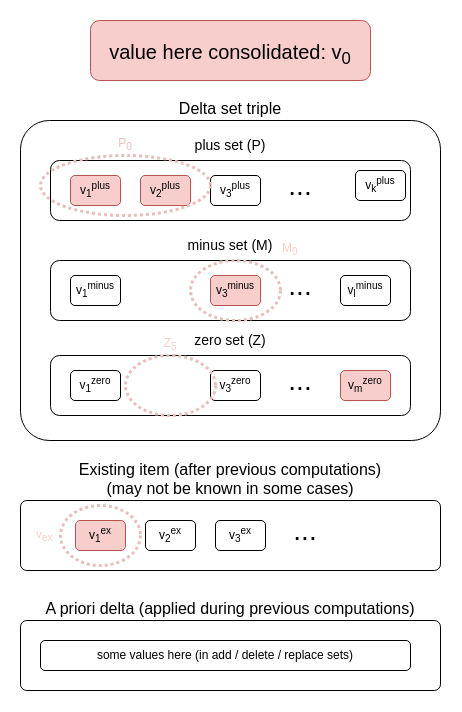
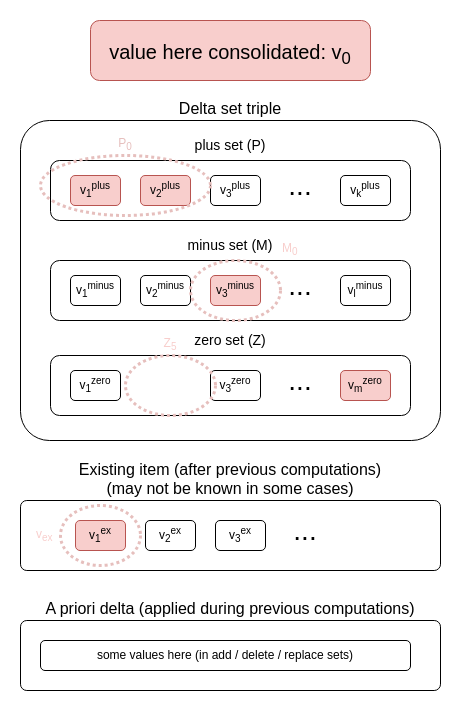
(381, 186) -> (366, 191)
none -> (166, 291)
